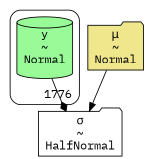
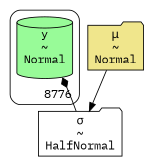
(57, 90) -> (72, 99)
(58, 95) -> (58, 95)
